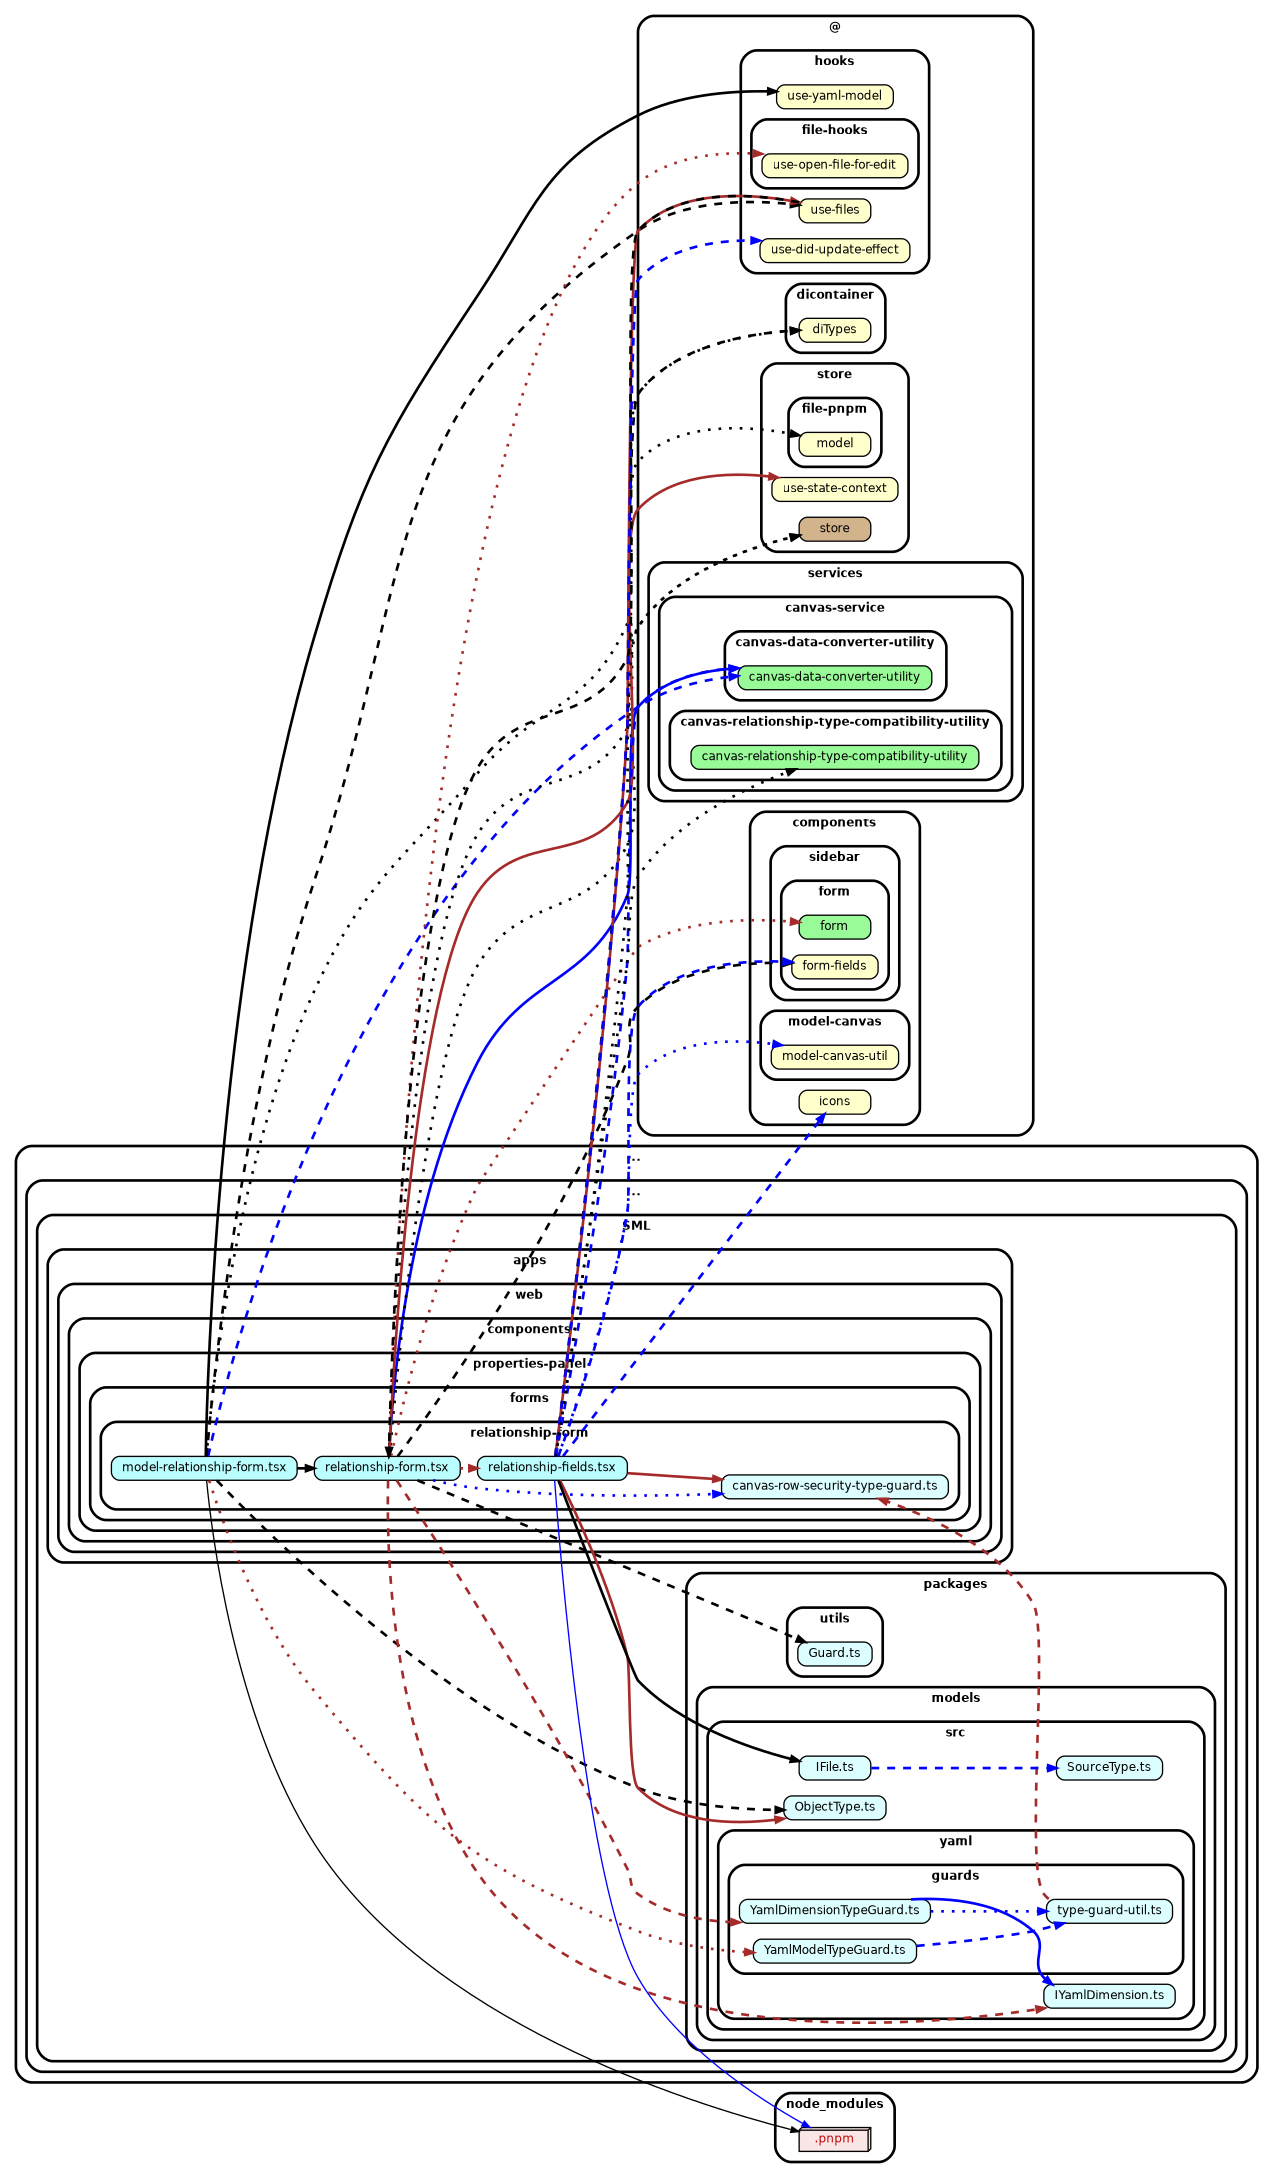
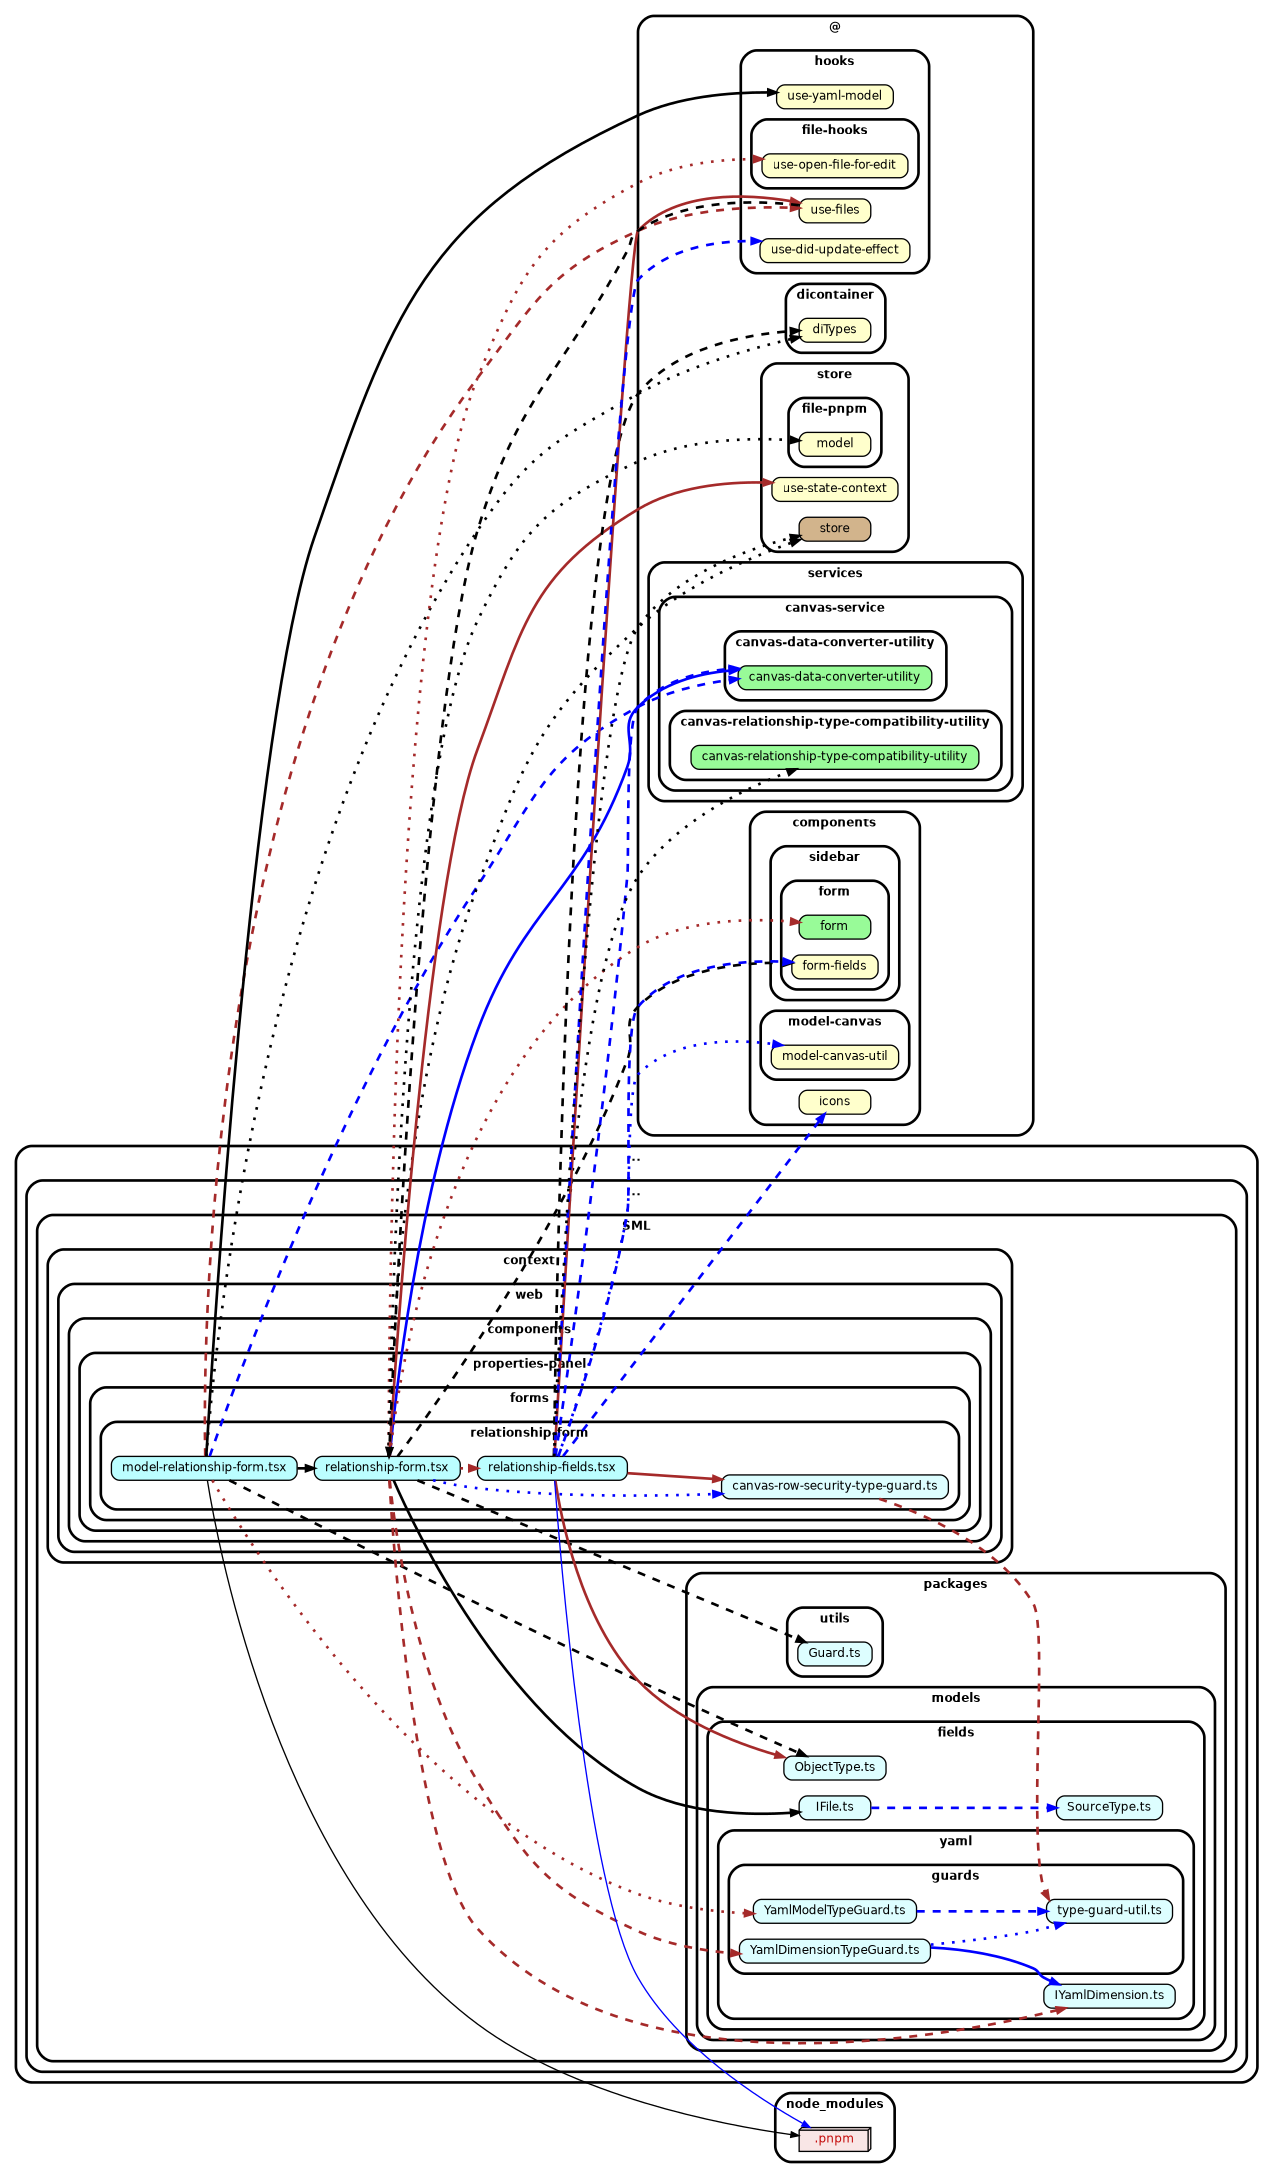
(358, 727) -> (311, 713)
(530, 1261) -> (530, 1261)
(1039, 1662) -> (1039, 1653)
(638, 1680) -> (544, 1713)
(956, 1734) -> (956, 1734)
